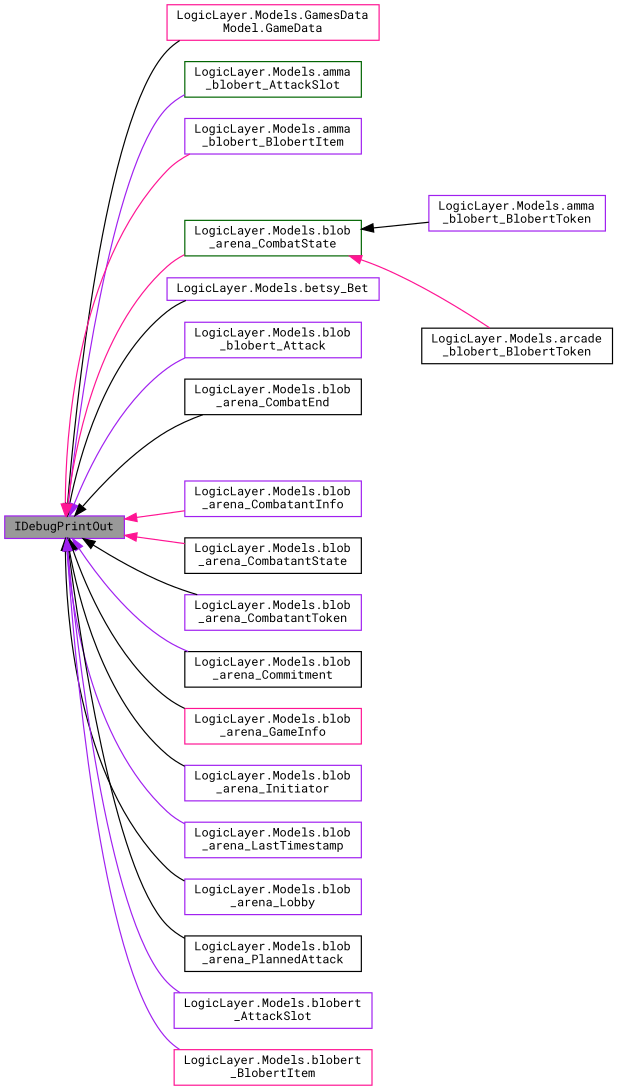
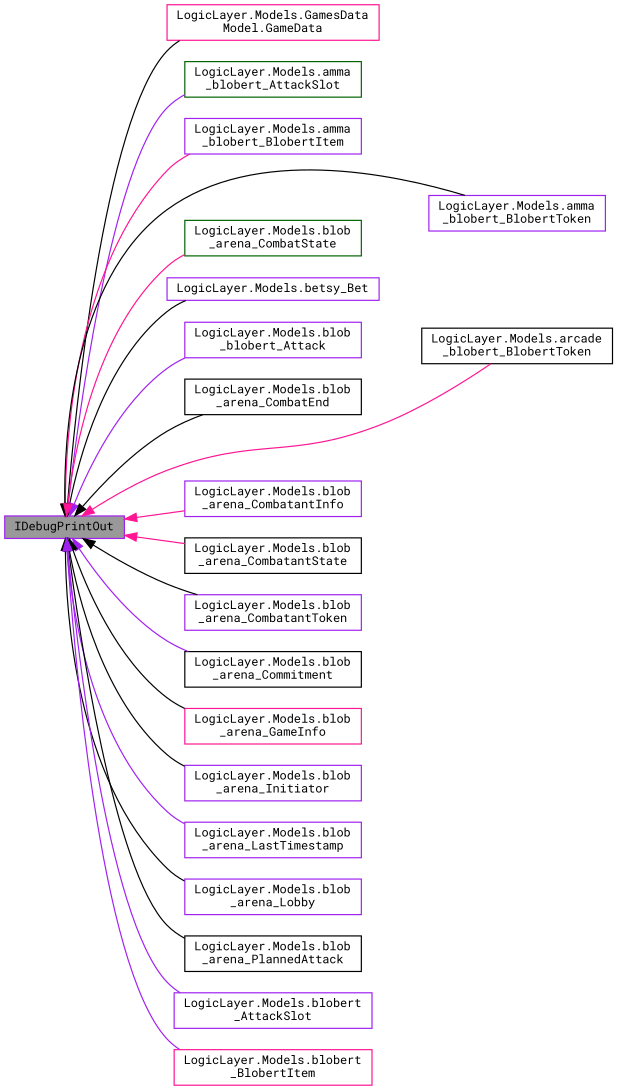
(401, 225) -> (162, 215)
(427, 290) -> (295, 446)
